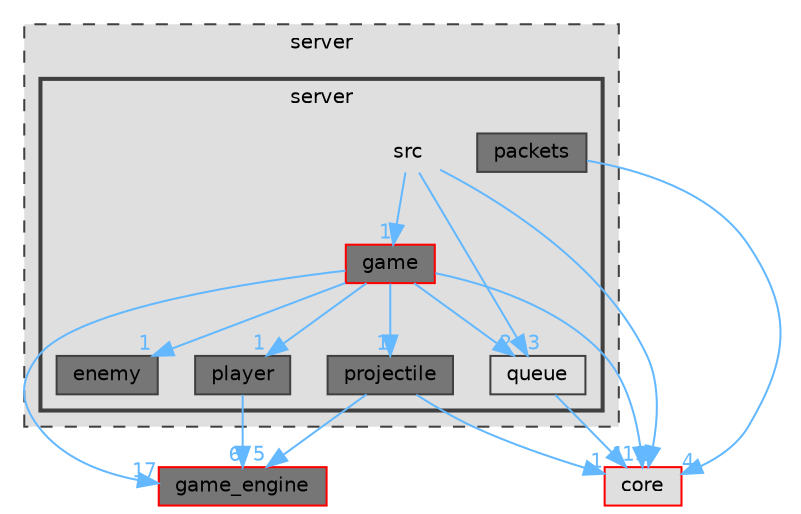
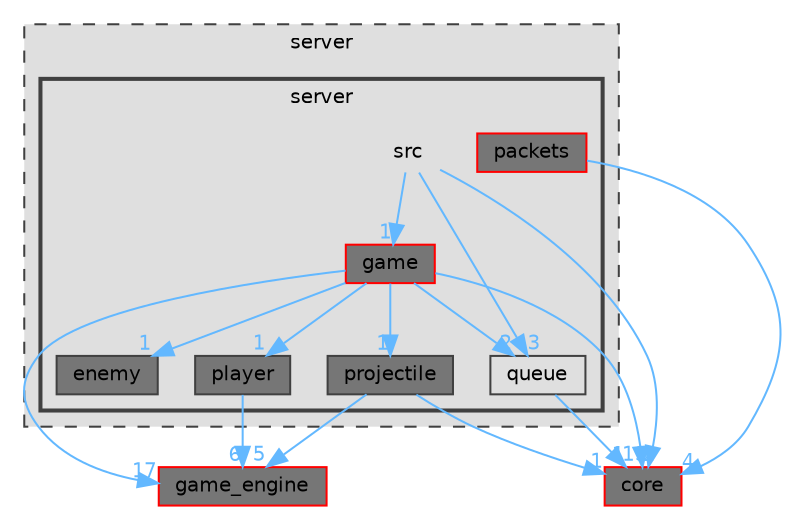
(532, 153) -> (532, 153)
(643, 486) -> (643, 486)
